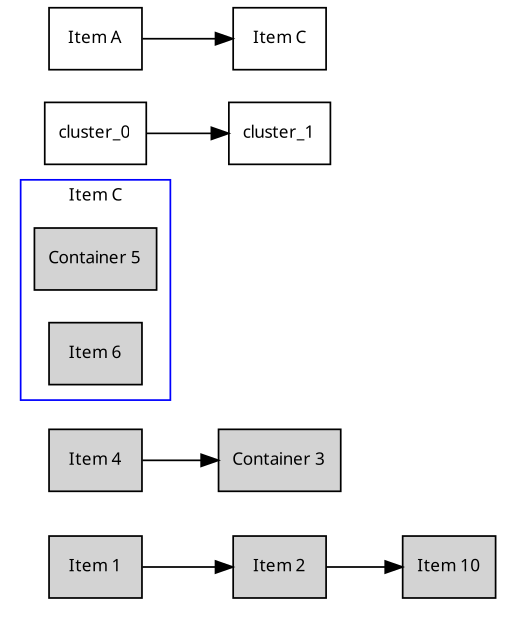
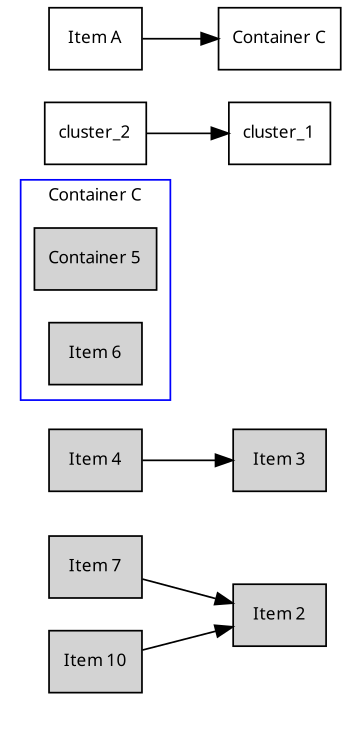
(280, 39) -> (280, 39)
(96, 133) -> (96, 133)
(96, 196) -> (96, 196)
(280, 460) -> (280, 460)
(96, 567) -> (96, 567)
(356, 567) -> (179, 641)
